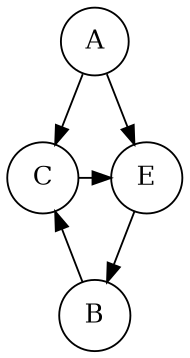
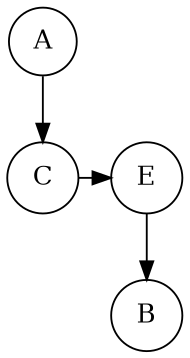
(117, 101) -> none
(72, 256) -> none
